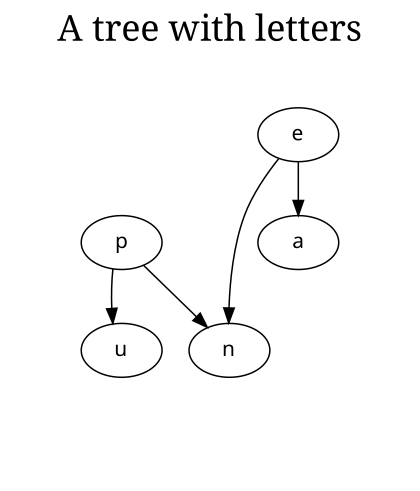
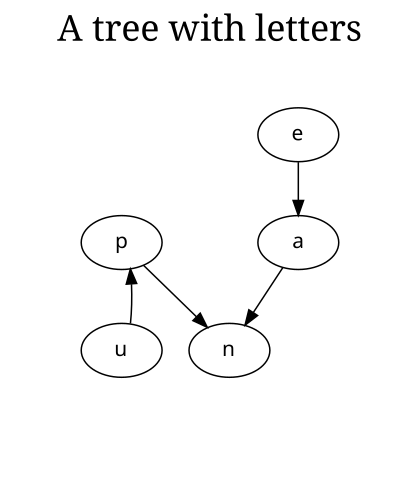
(240, 229) -> (268, 290)
(112, 297) -> (132, 304)
